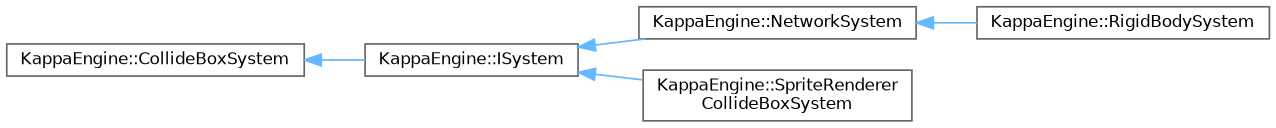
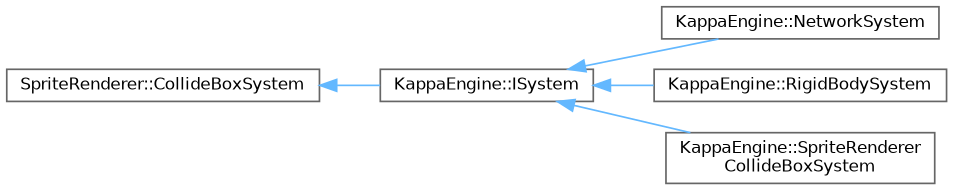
(955, 23) -> (632, 85)
(156, 60) -> (163, 85)
